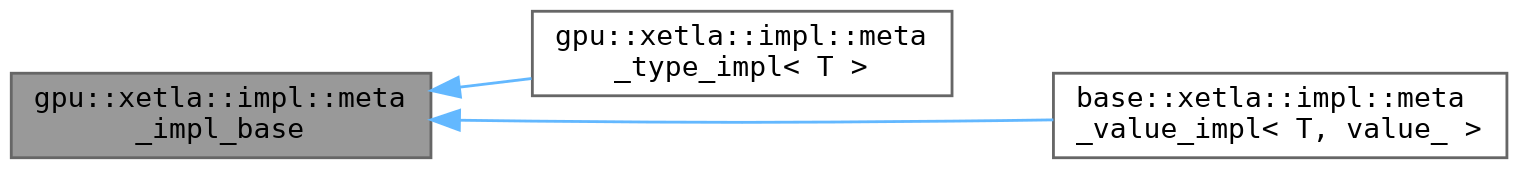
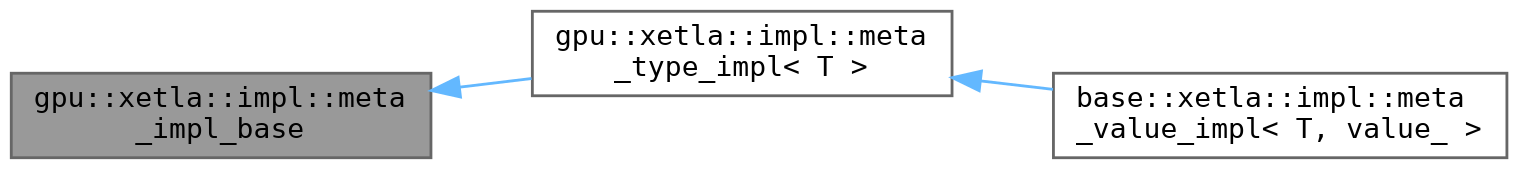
(757, 122) -> (1017, 85)
